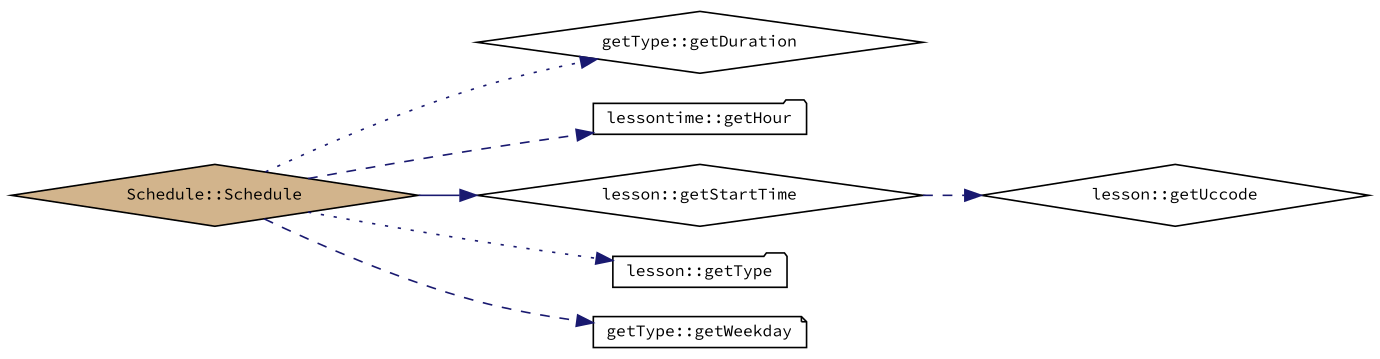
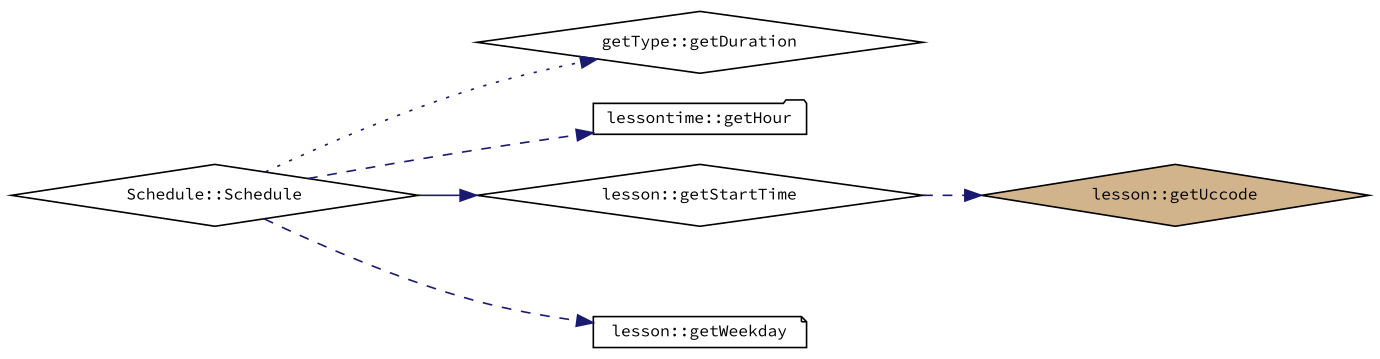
(215, 195) -> (215, 195)
(1175, 195) -> (1175, 195)
(700, 272) -> none
(700, 332) -> (700, 332)
